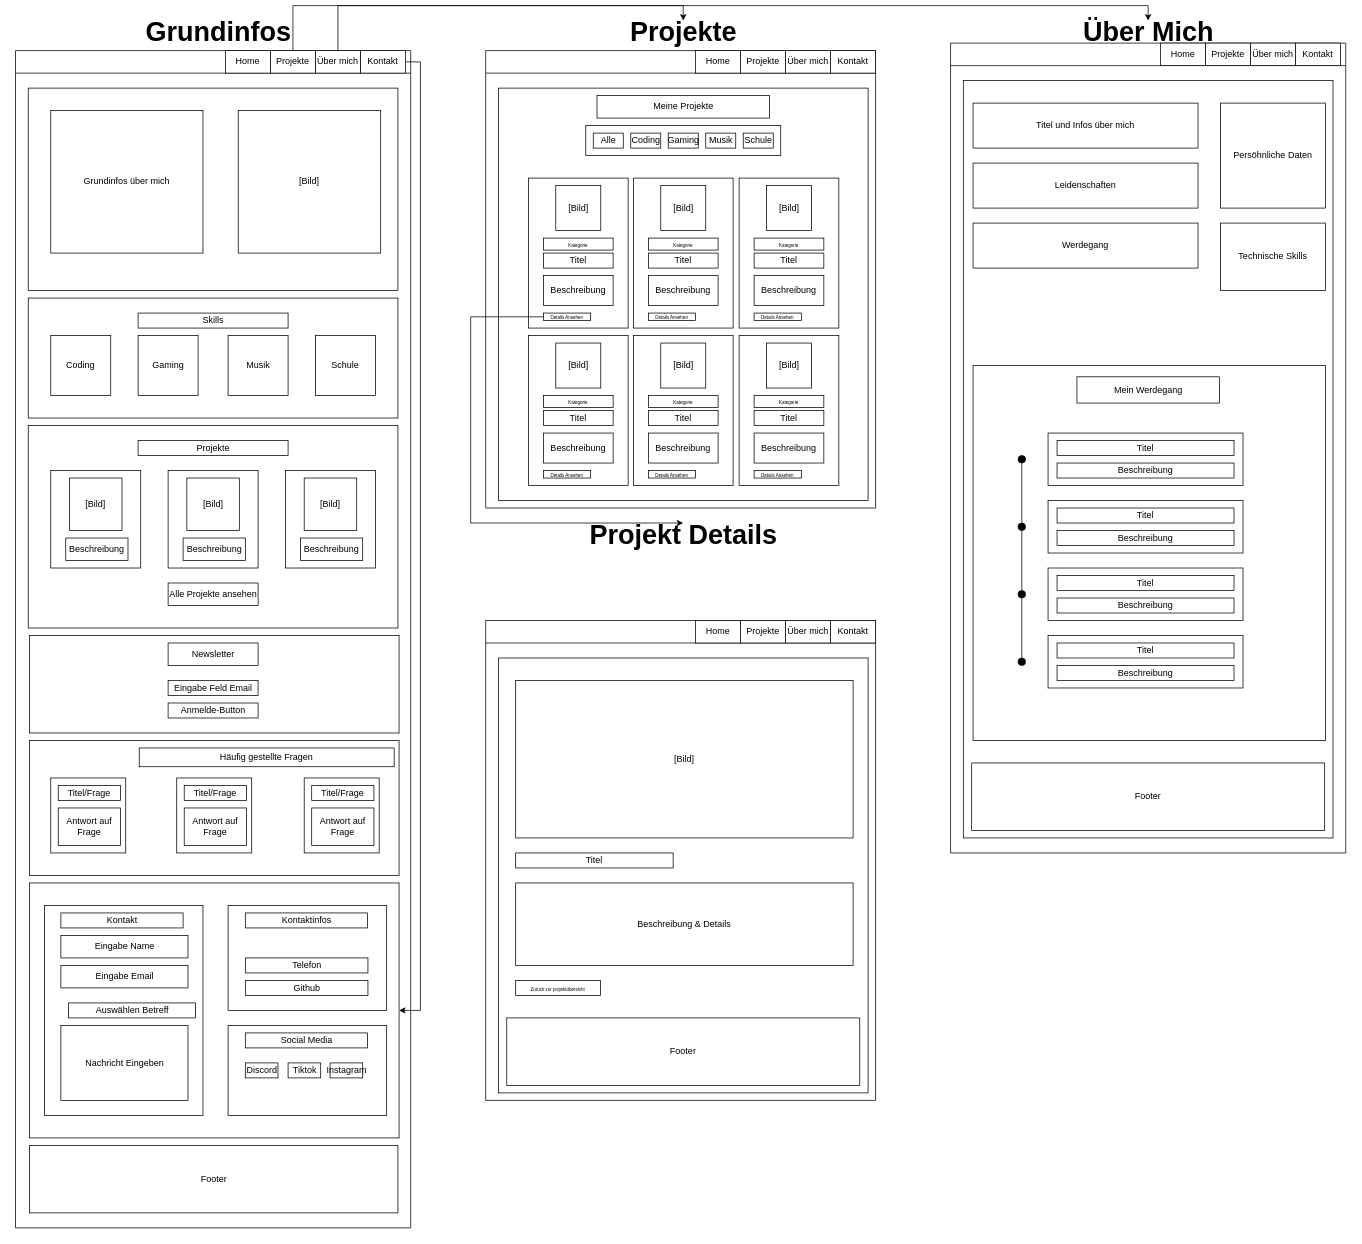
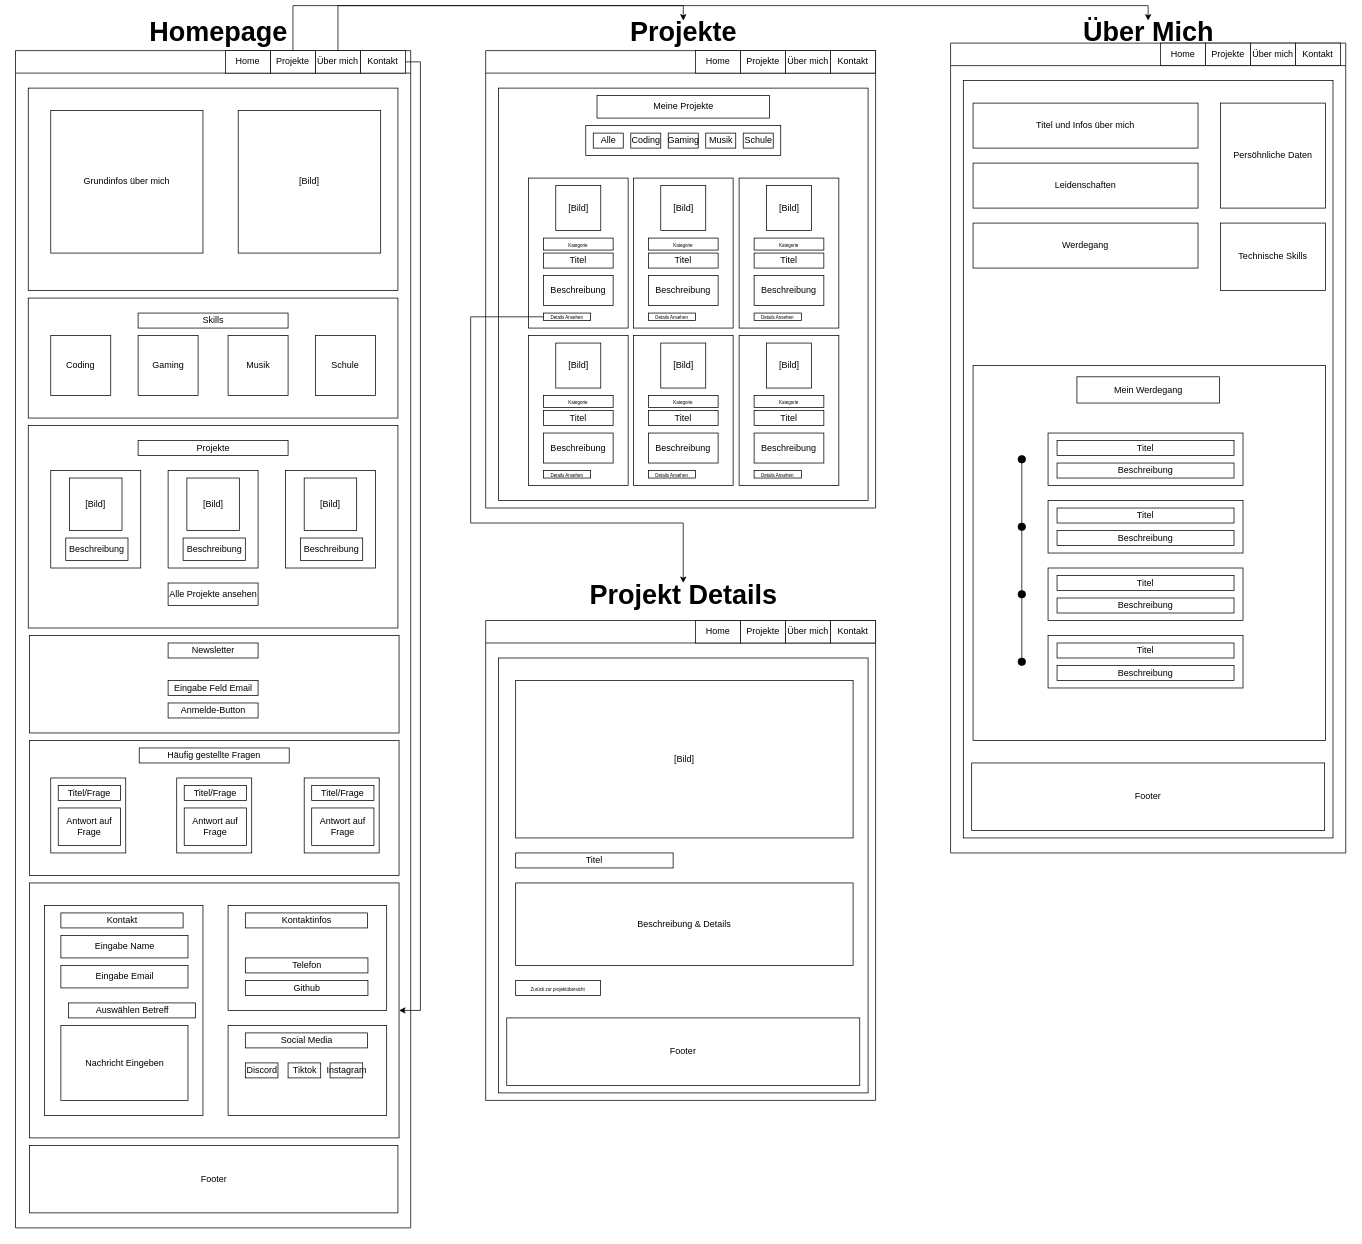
(219, 32) -> (219, 32)
(683, 534) -> (683, 594)
(213, 654) -> (213, 651)
(267, 758) -> (214, 756)
